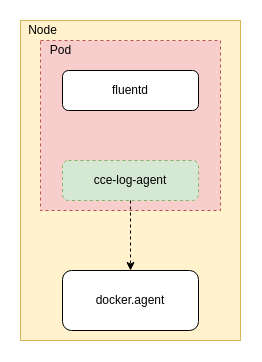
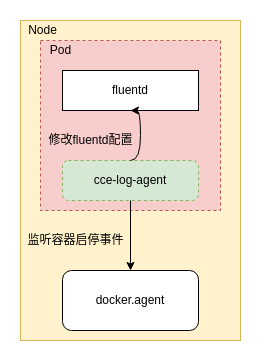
(131, 91) -> (131, 91)
none -> (140, 137)
none -> (91, 141)
(131, 232) -> (131, 232)
none -> (76, 241)
